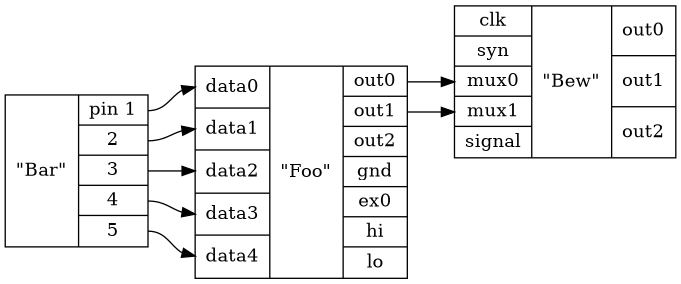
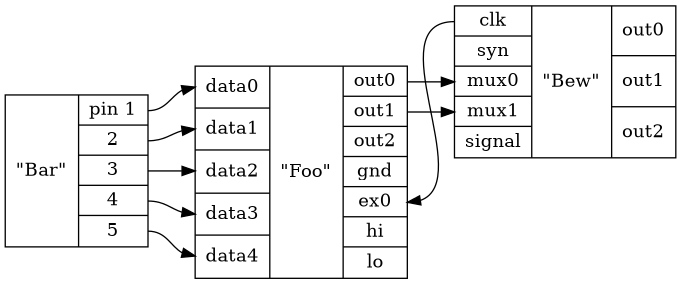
none -> (429, 100)
